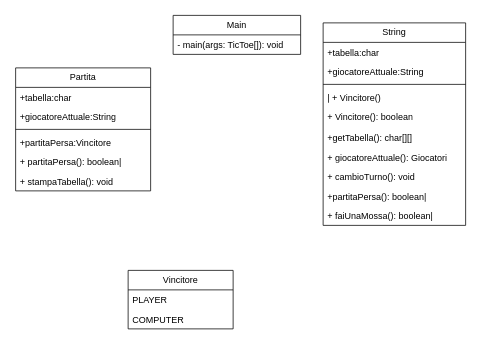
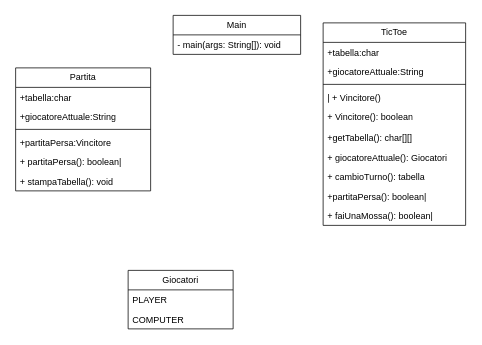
(394, 33) -> (394, 33)
(237, 51) -> (237, 51)
(374, 178) -> (381, 178)
(180, 280) -> (180, 280)
